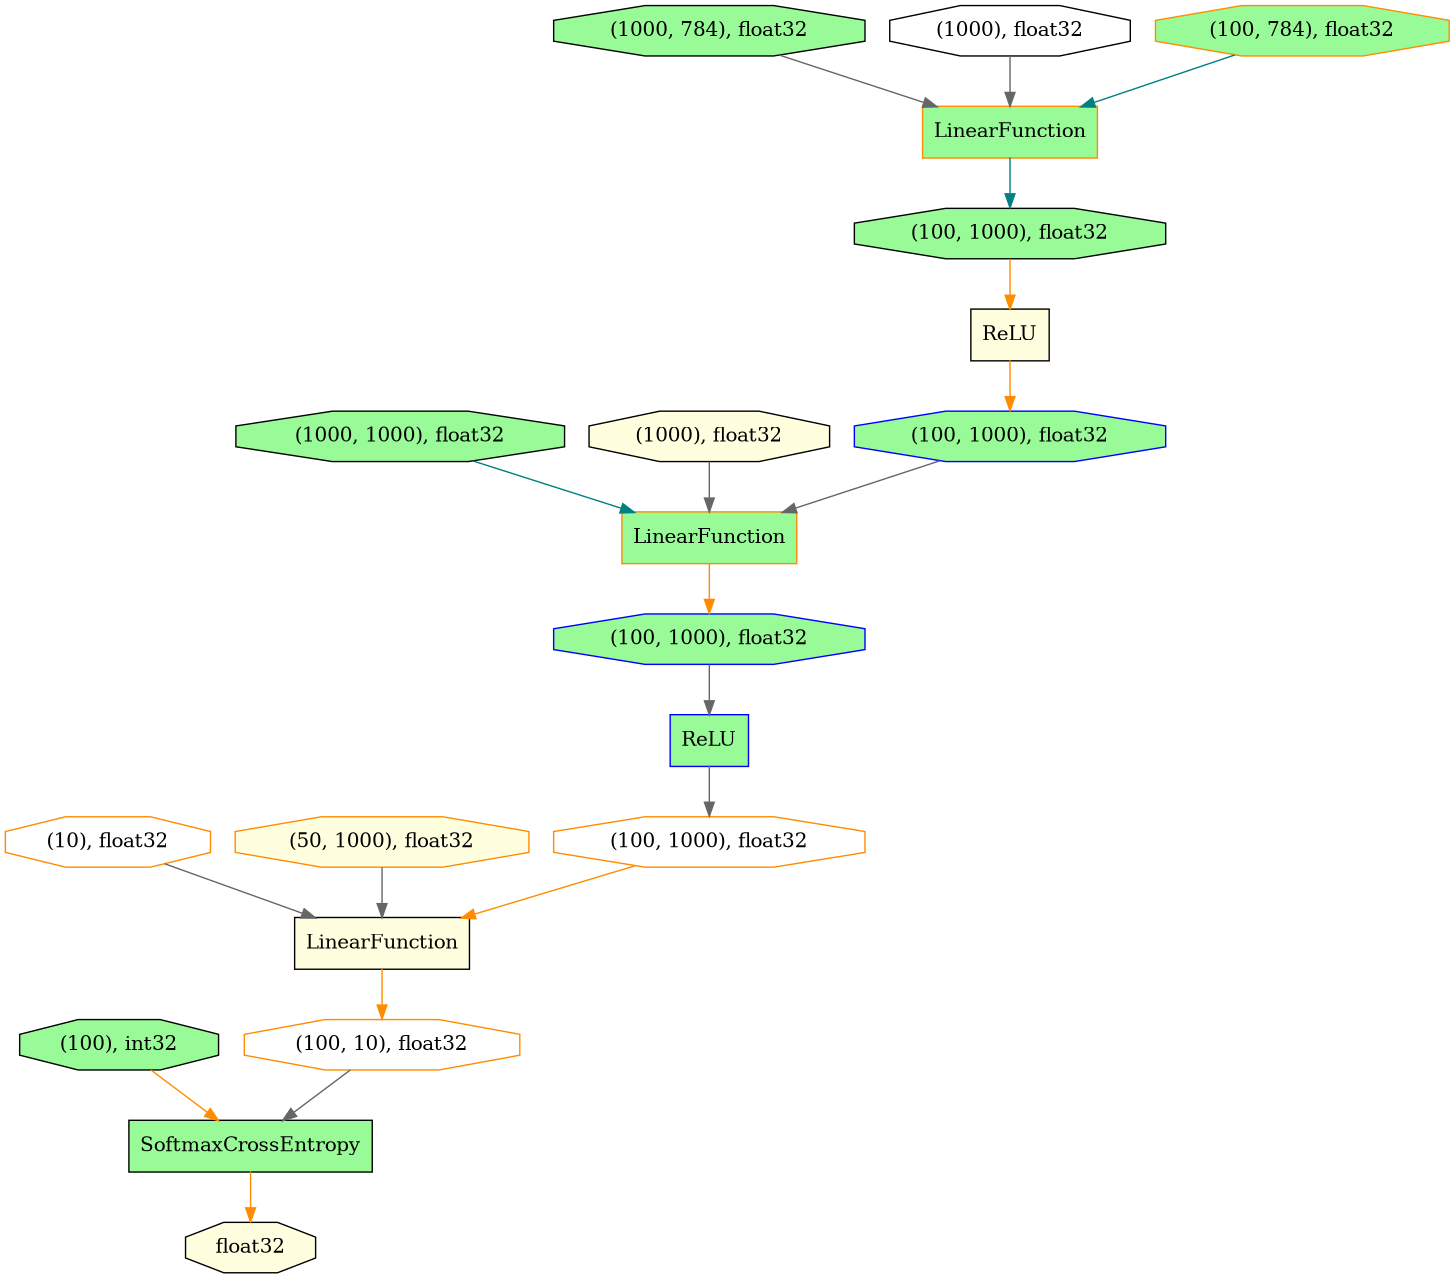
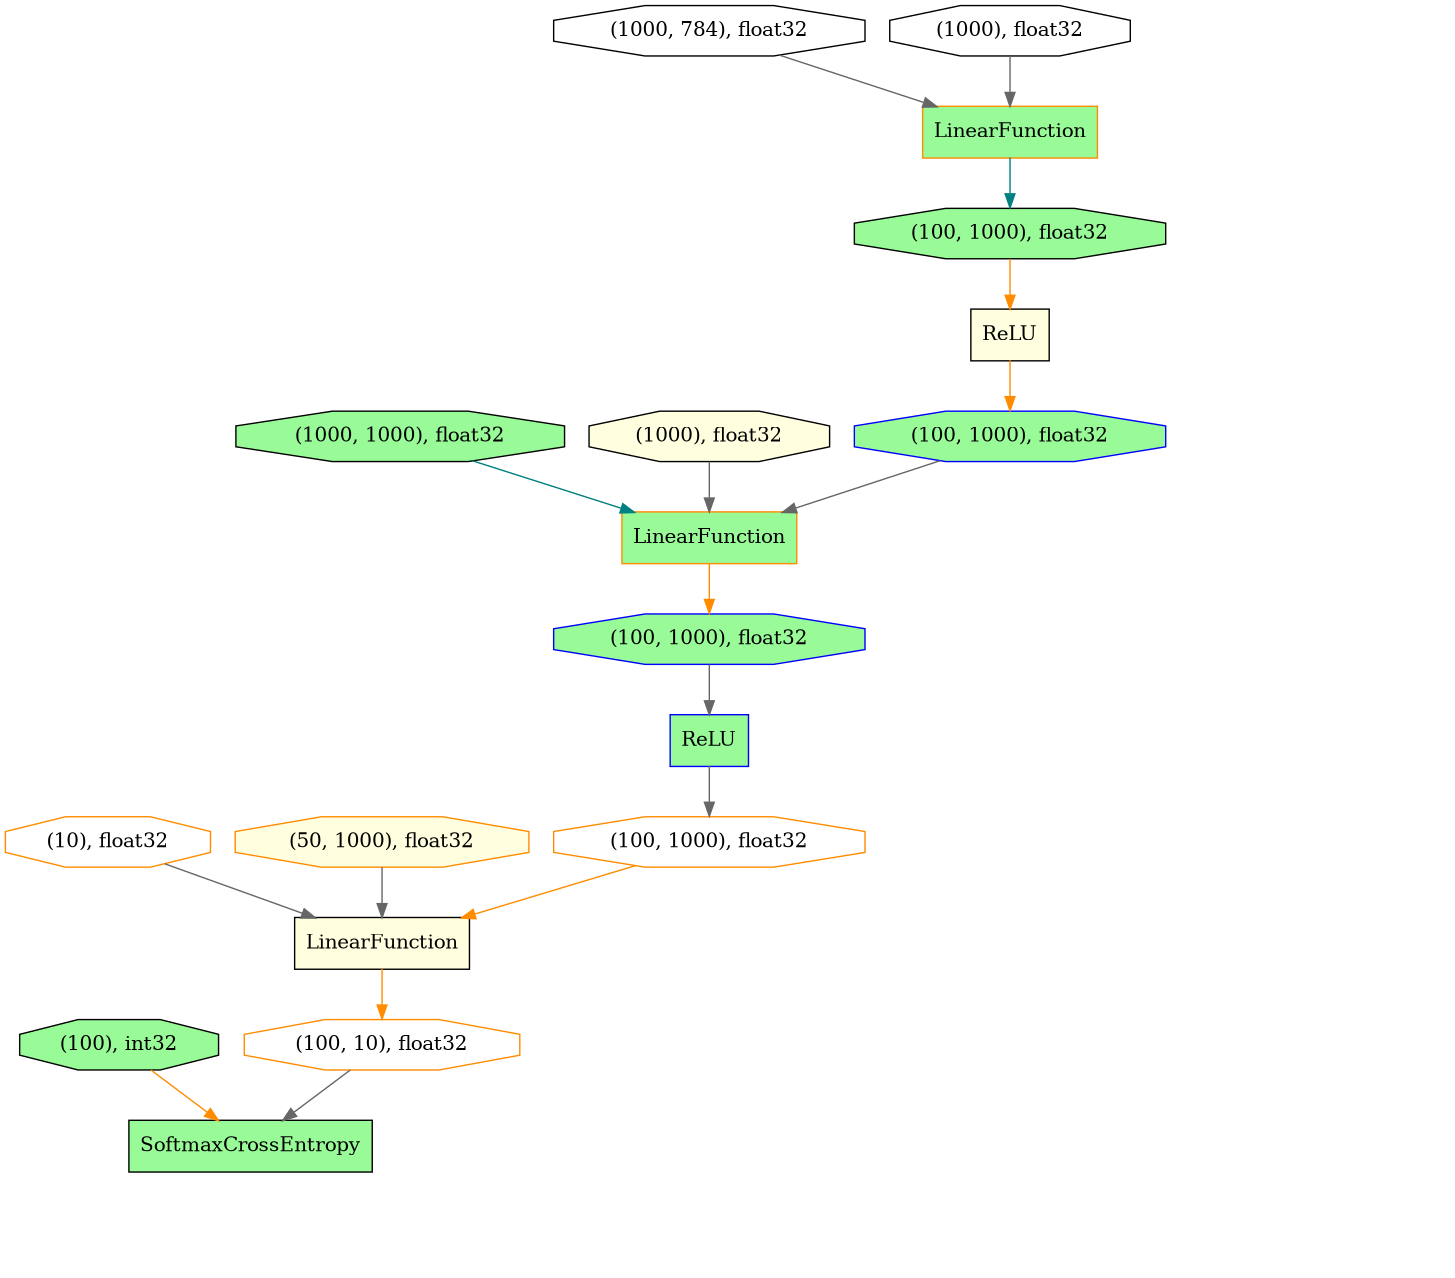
(709, 31) -> (709, 31)
(1302, 31) -> none
(251, 1248) -> none
